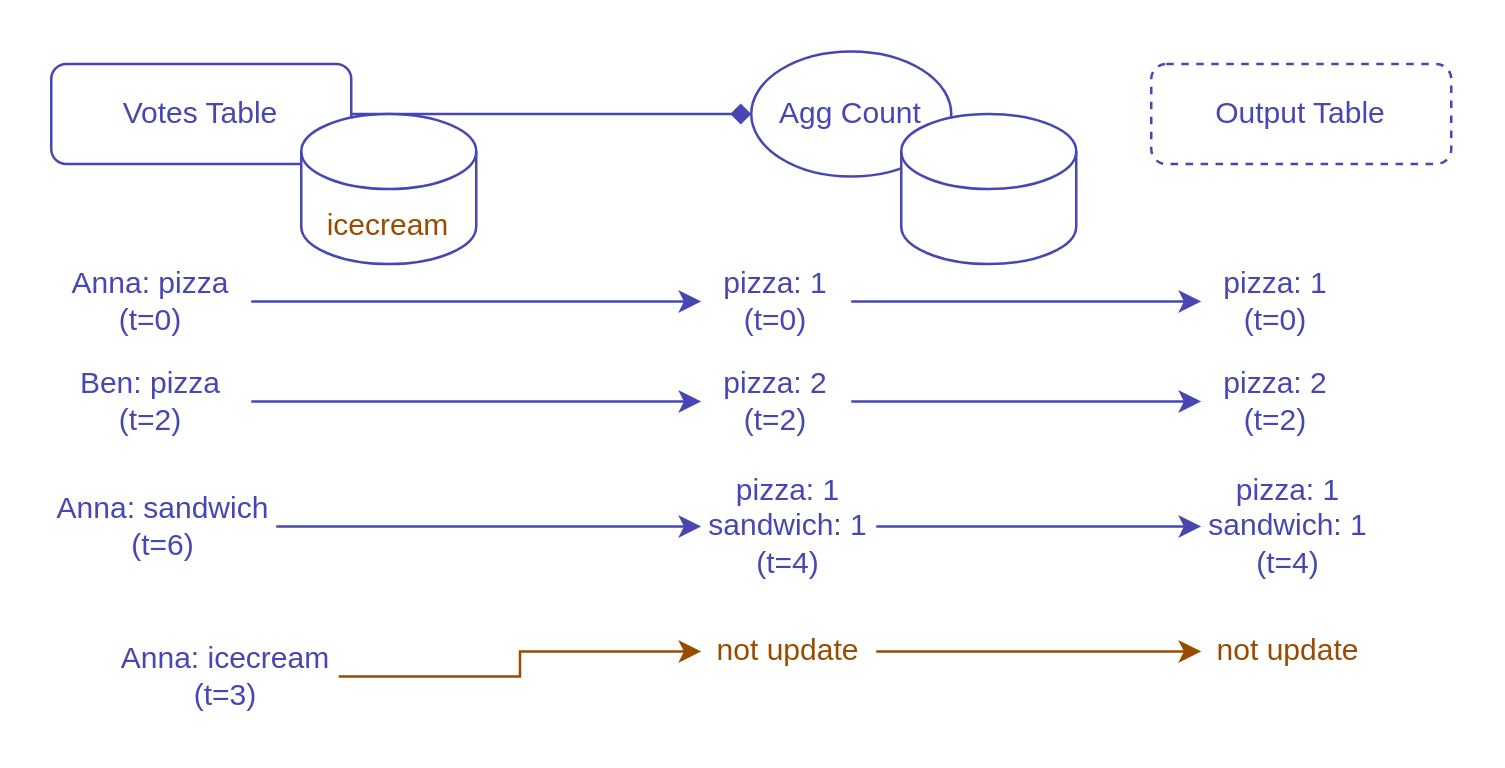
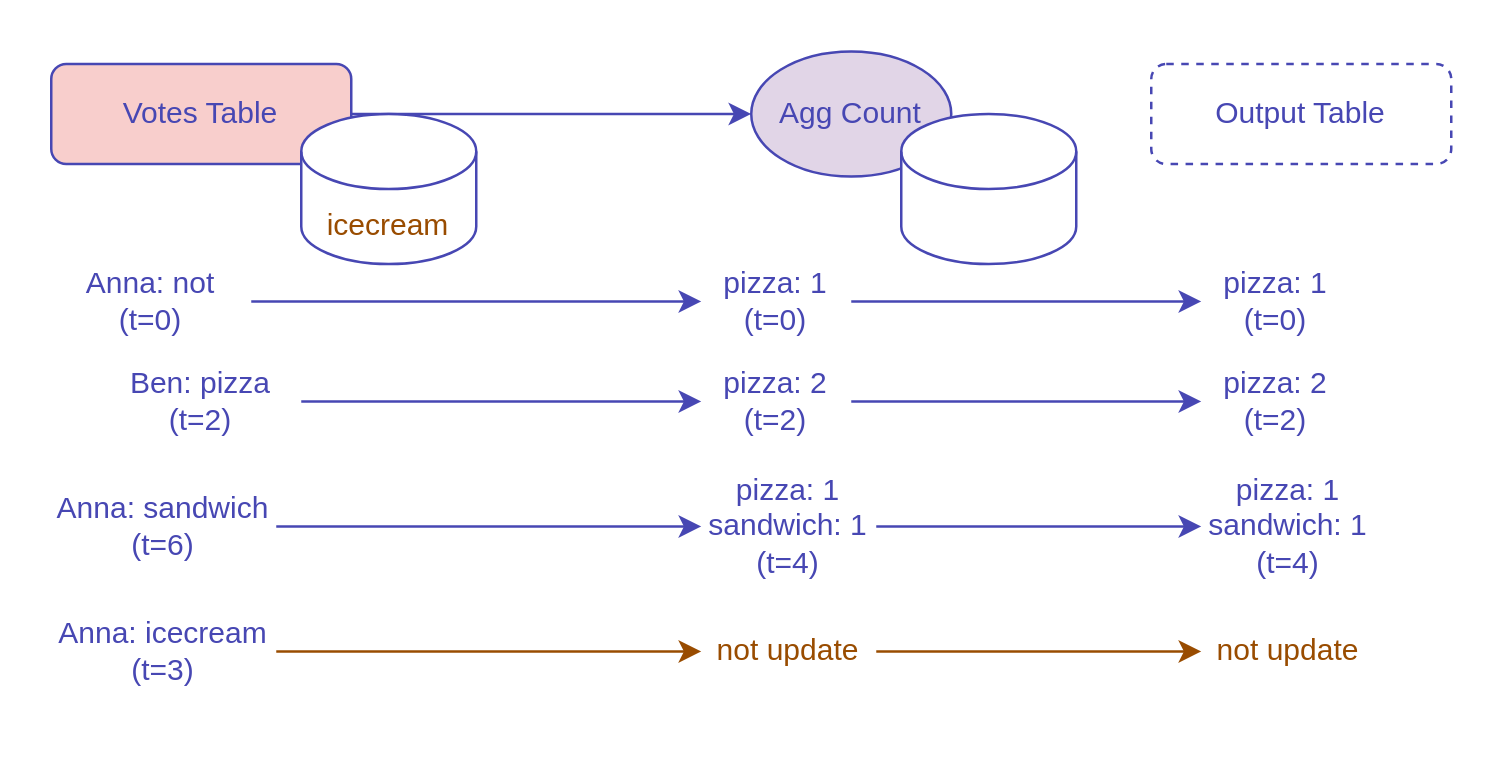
(201, 114) -> (201, 114)
(731, 114) -> (732, 114)
(851, 114) -> (851, 114)
(151, 301) -> (151, 301)
(151, 401) -> (201, 401)
(226, 676) -> (164, 651)
